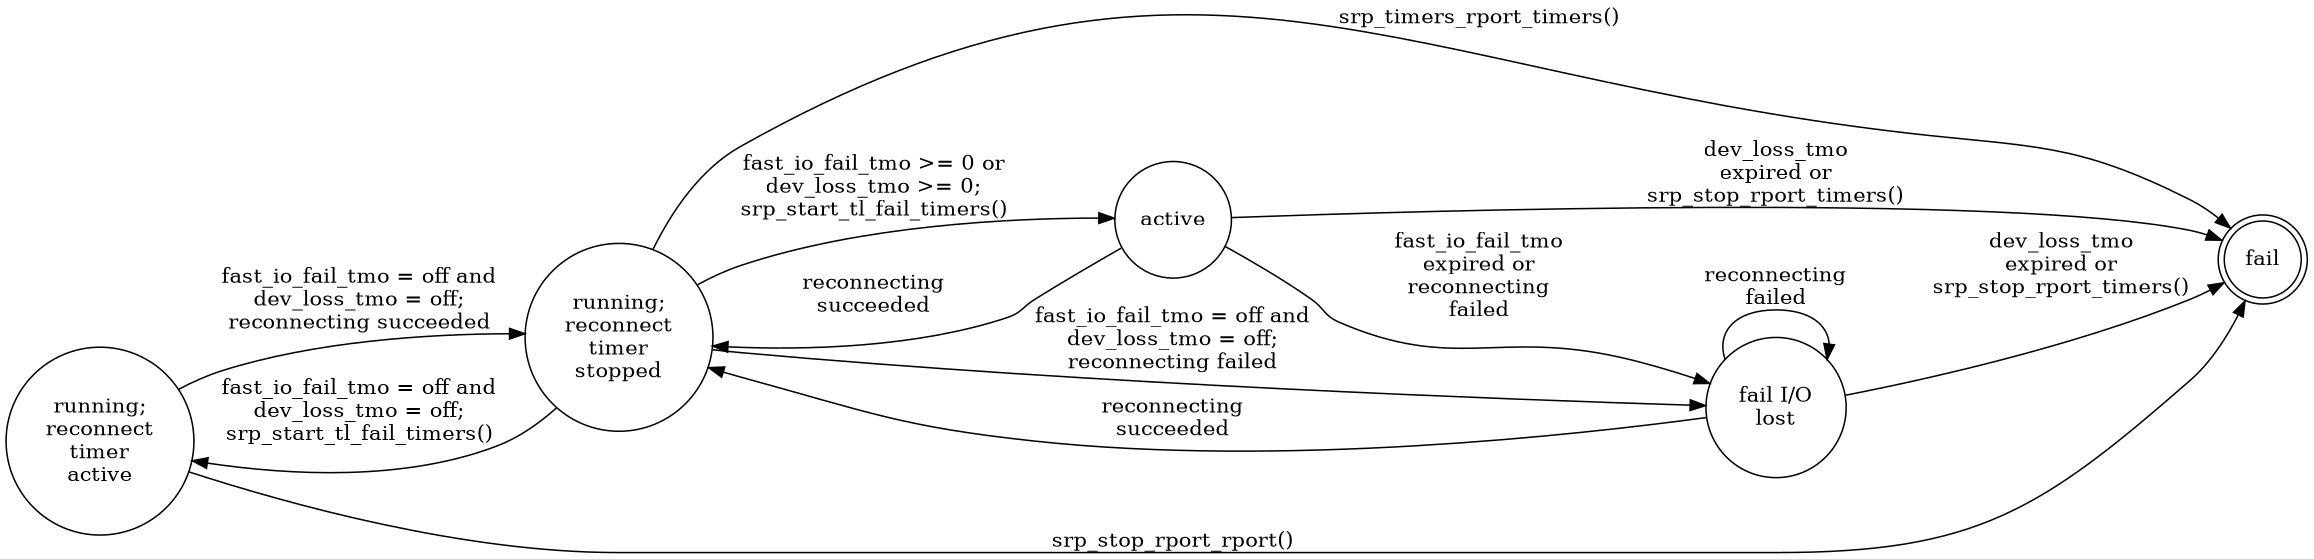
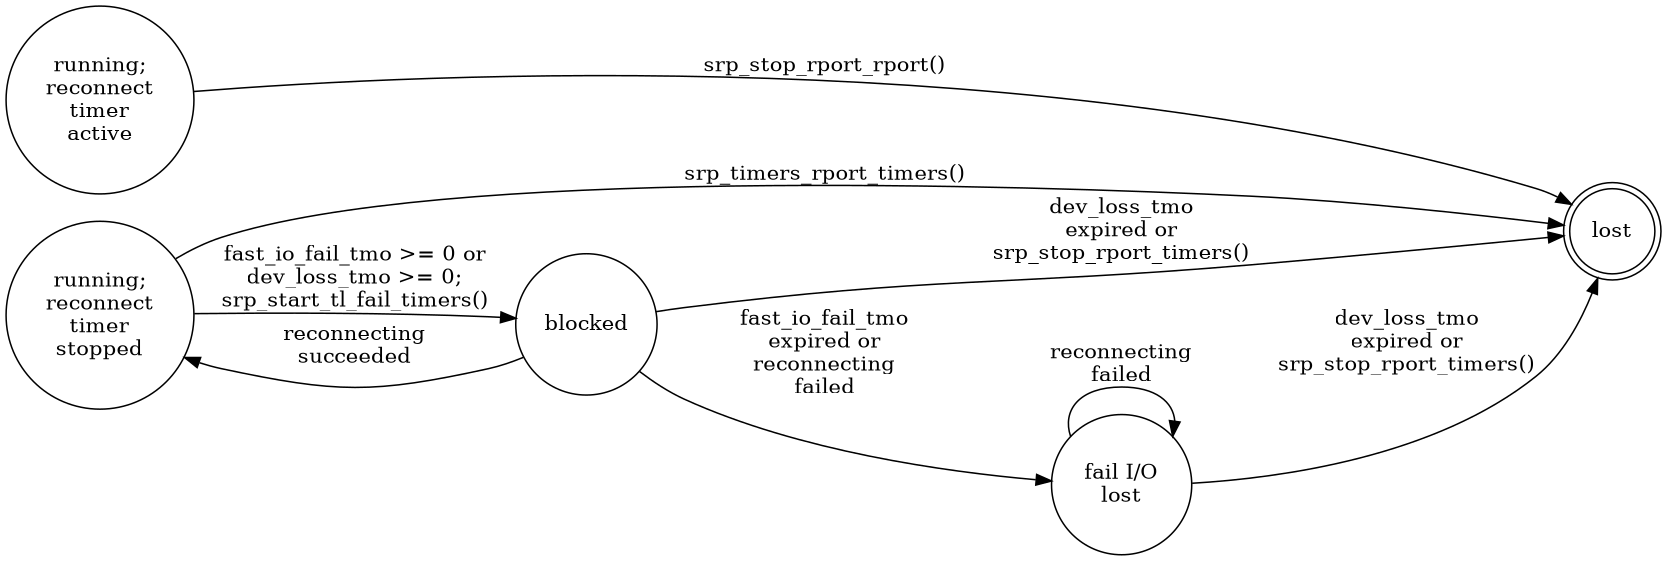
(1173, 220) -> (586, 324)
(2263, 259) -> (1612, 231)
(341, 345) -> none
(1201, 384) -> none
(1212, 451) -> none
(389, 470) -> none
